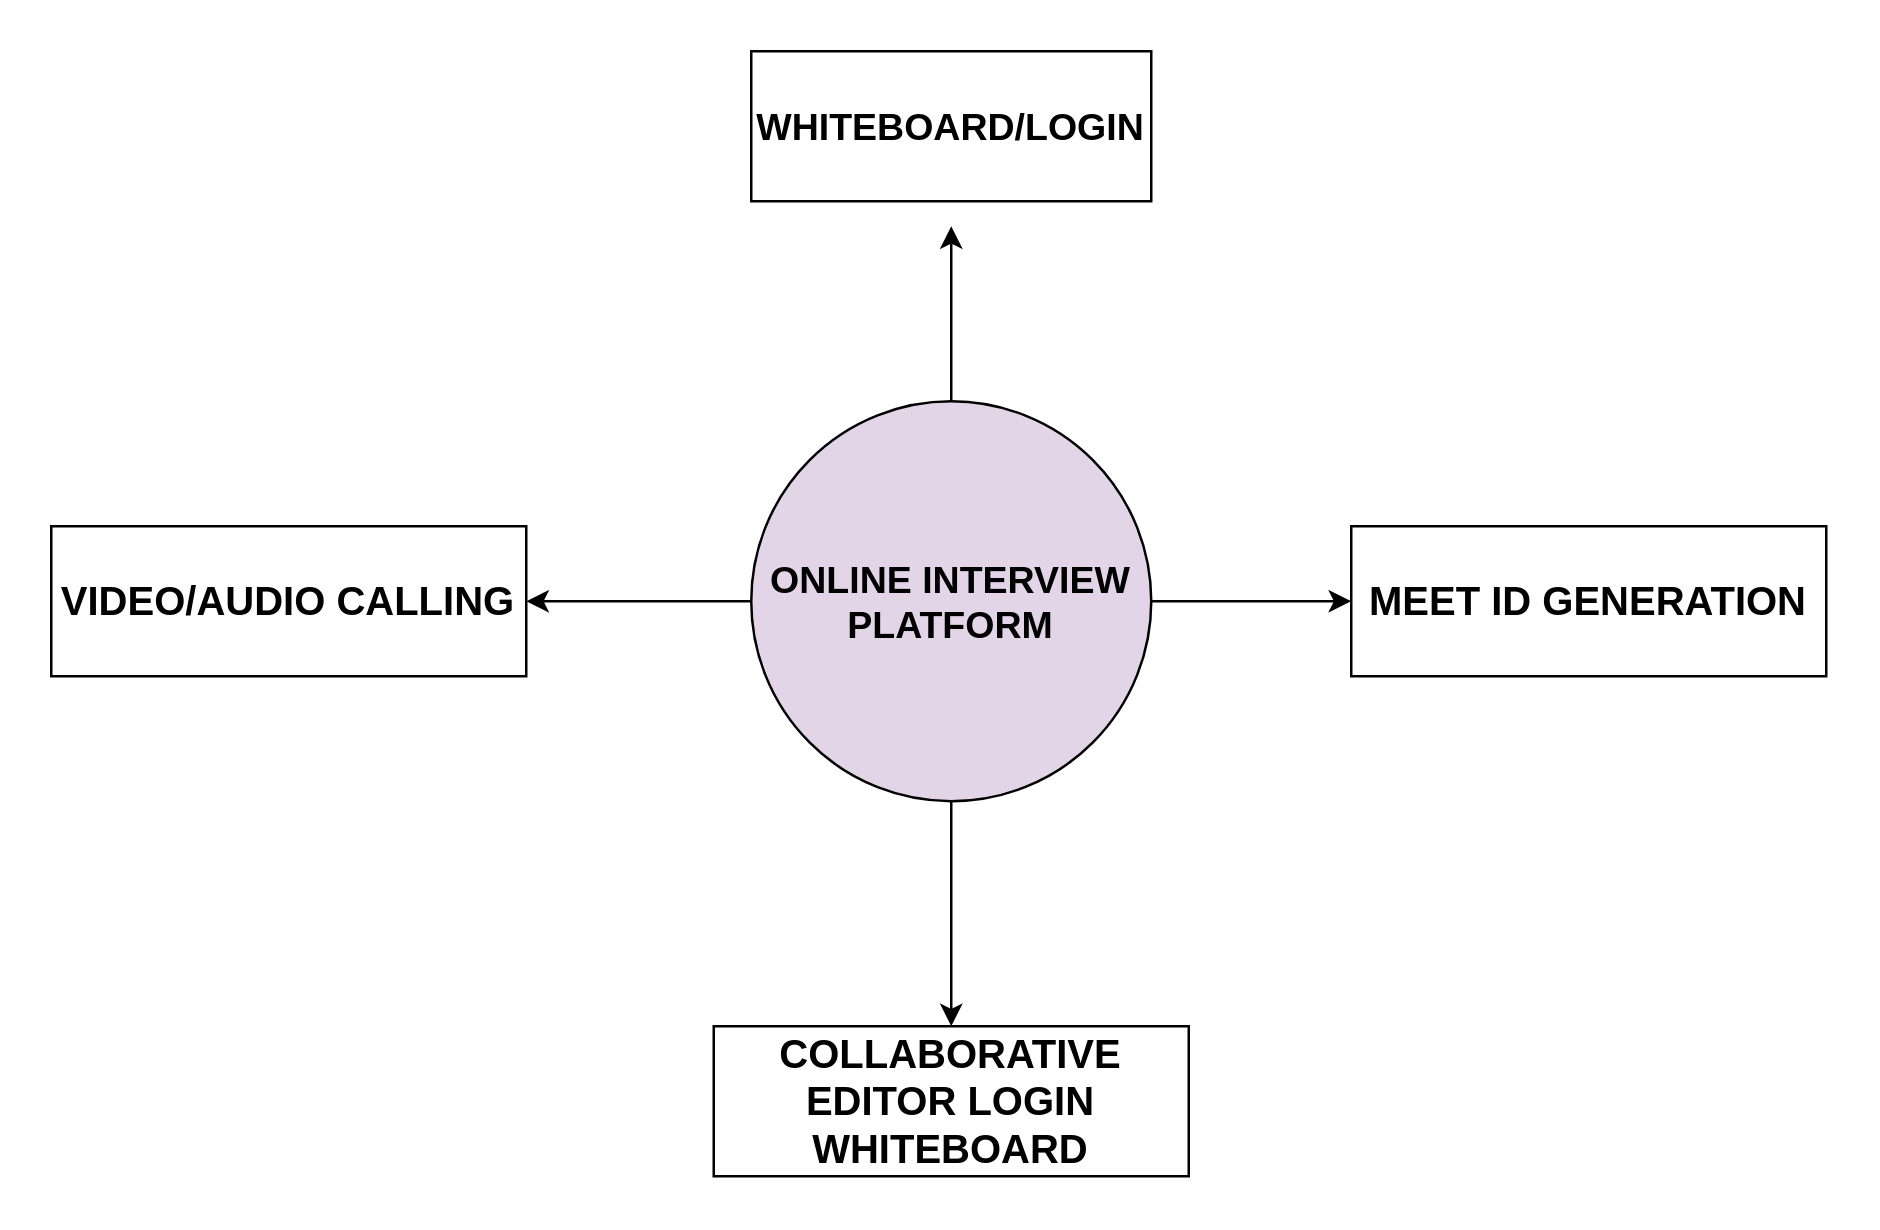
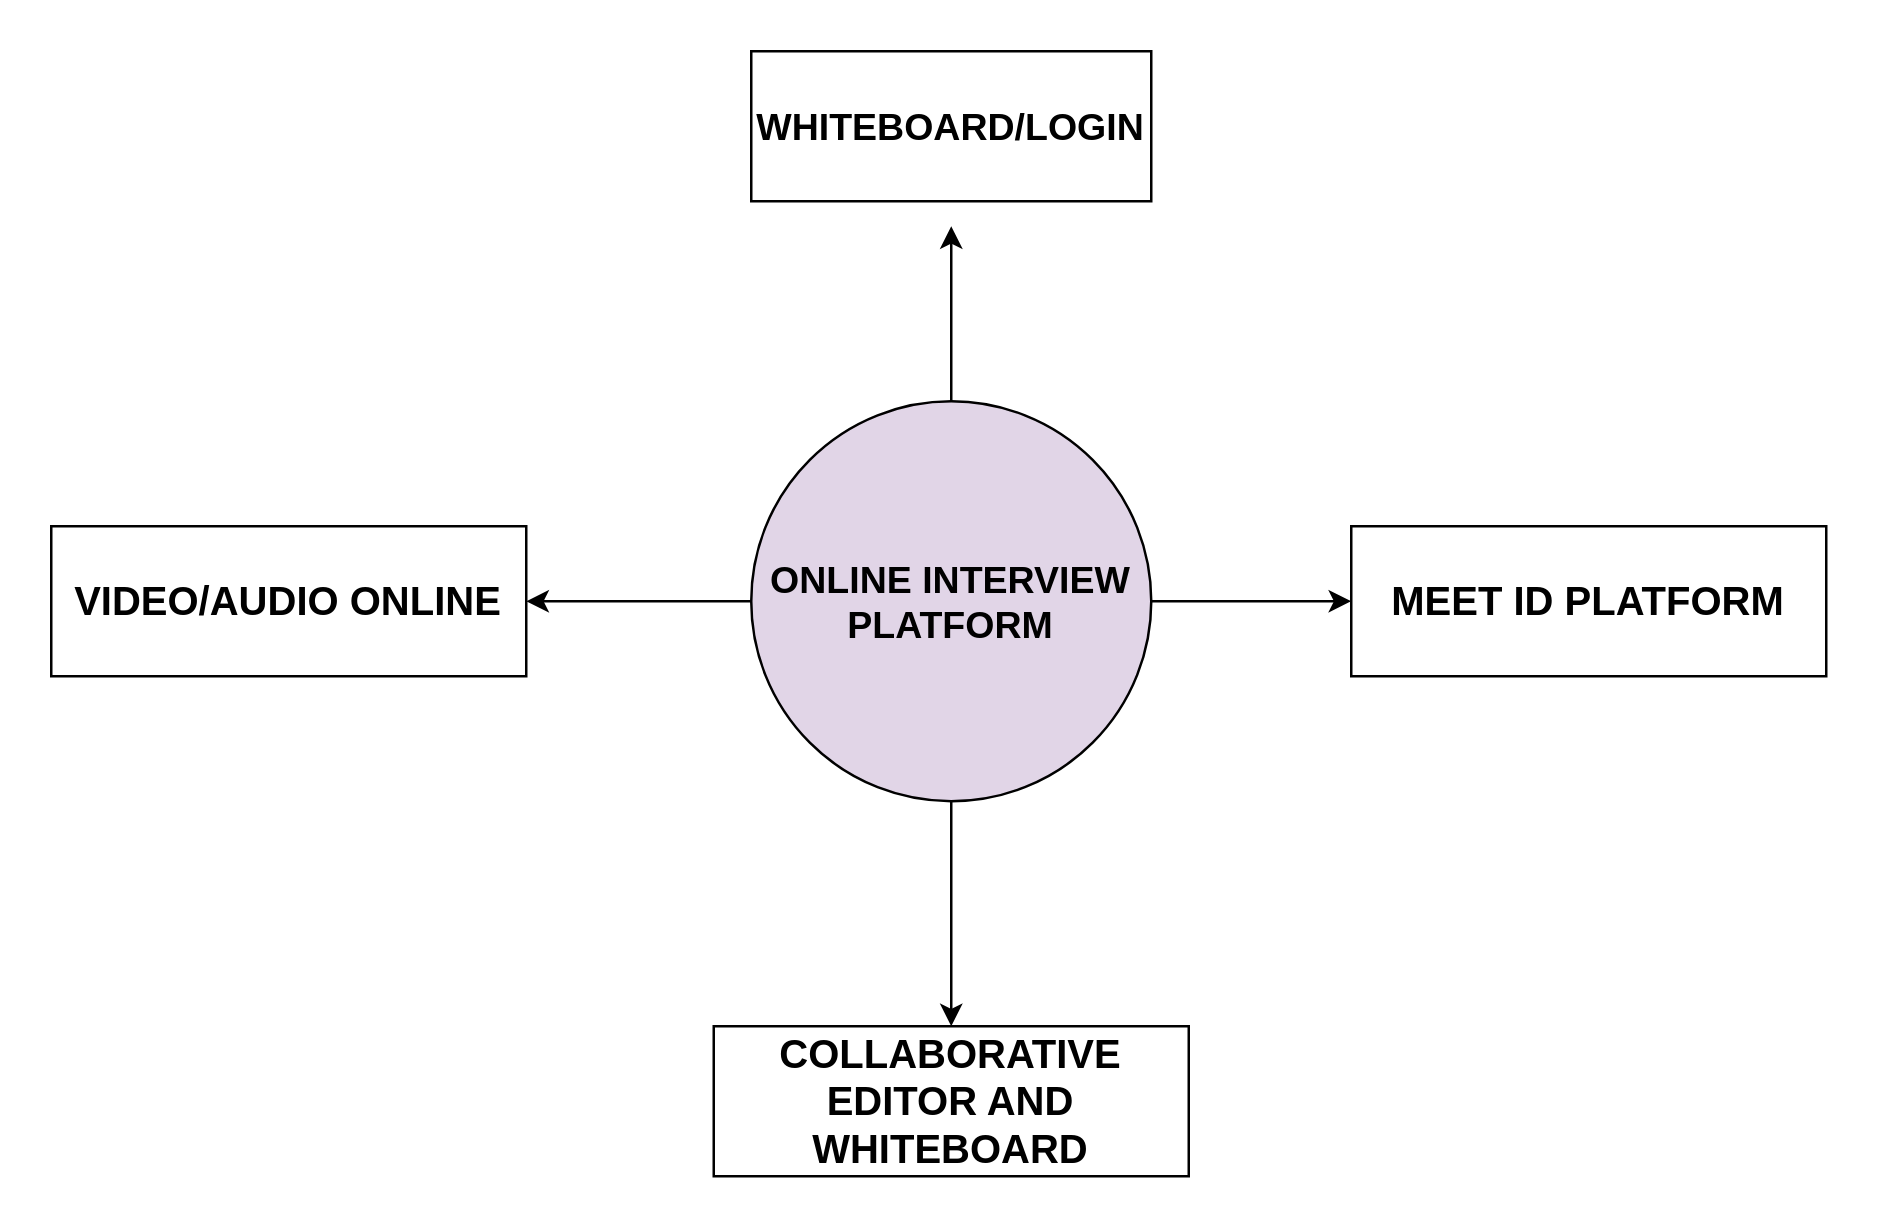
(289, 601) -> (289, 601)
(1589, 601) -> (1589, 601)
(951, 1101) -> (951, 1101)
